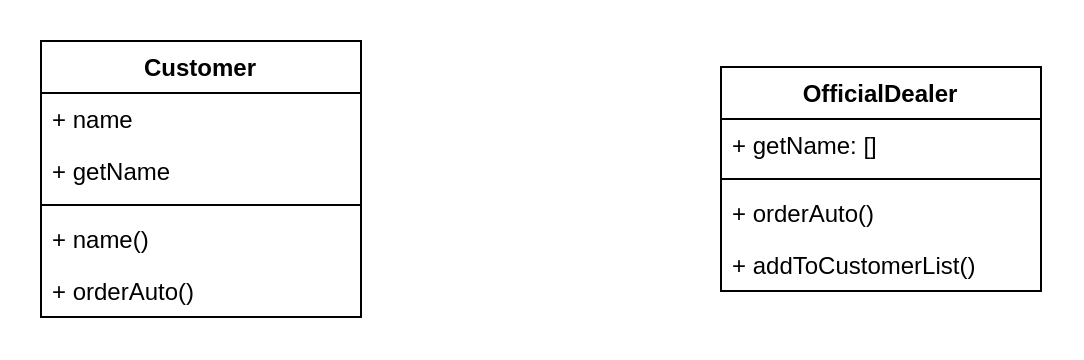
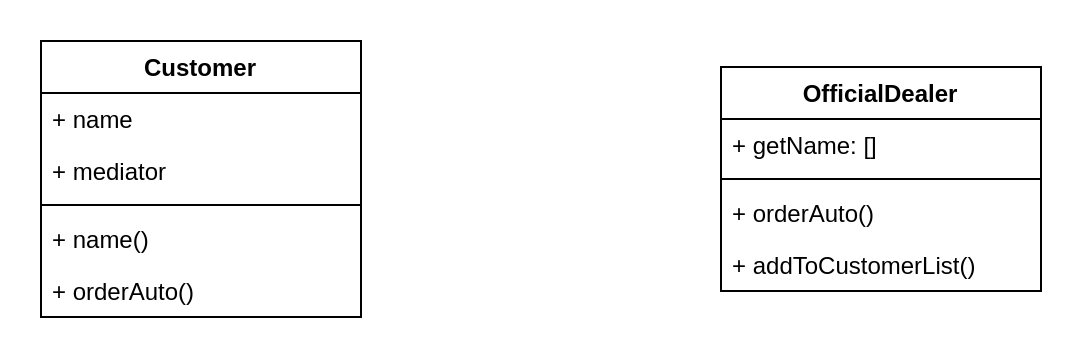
(109, 172) -> (113, 172)
